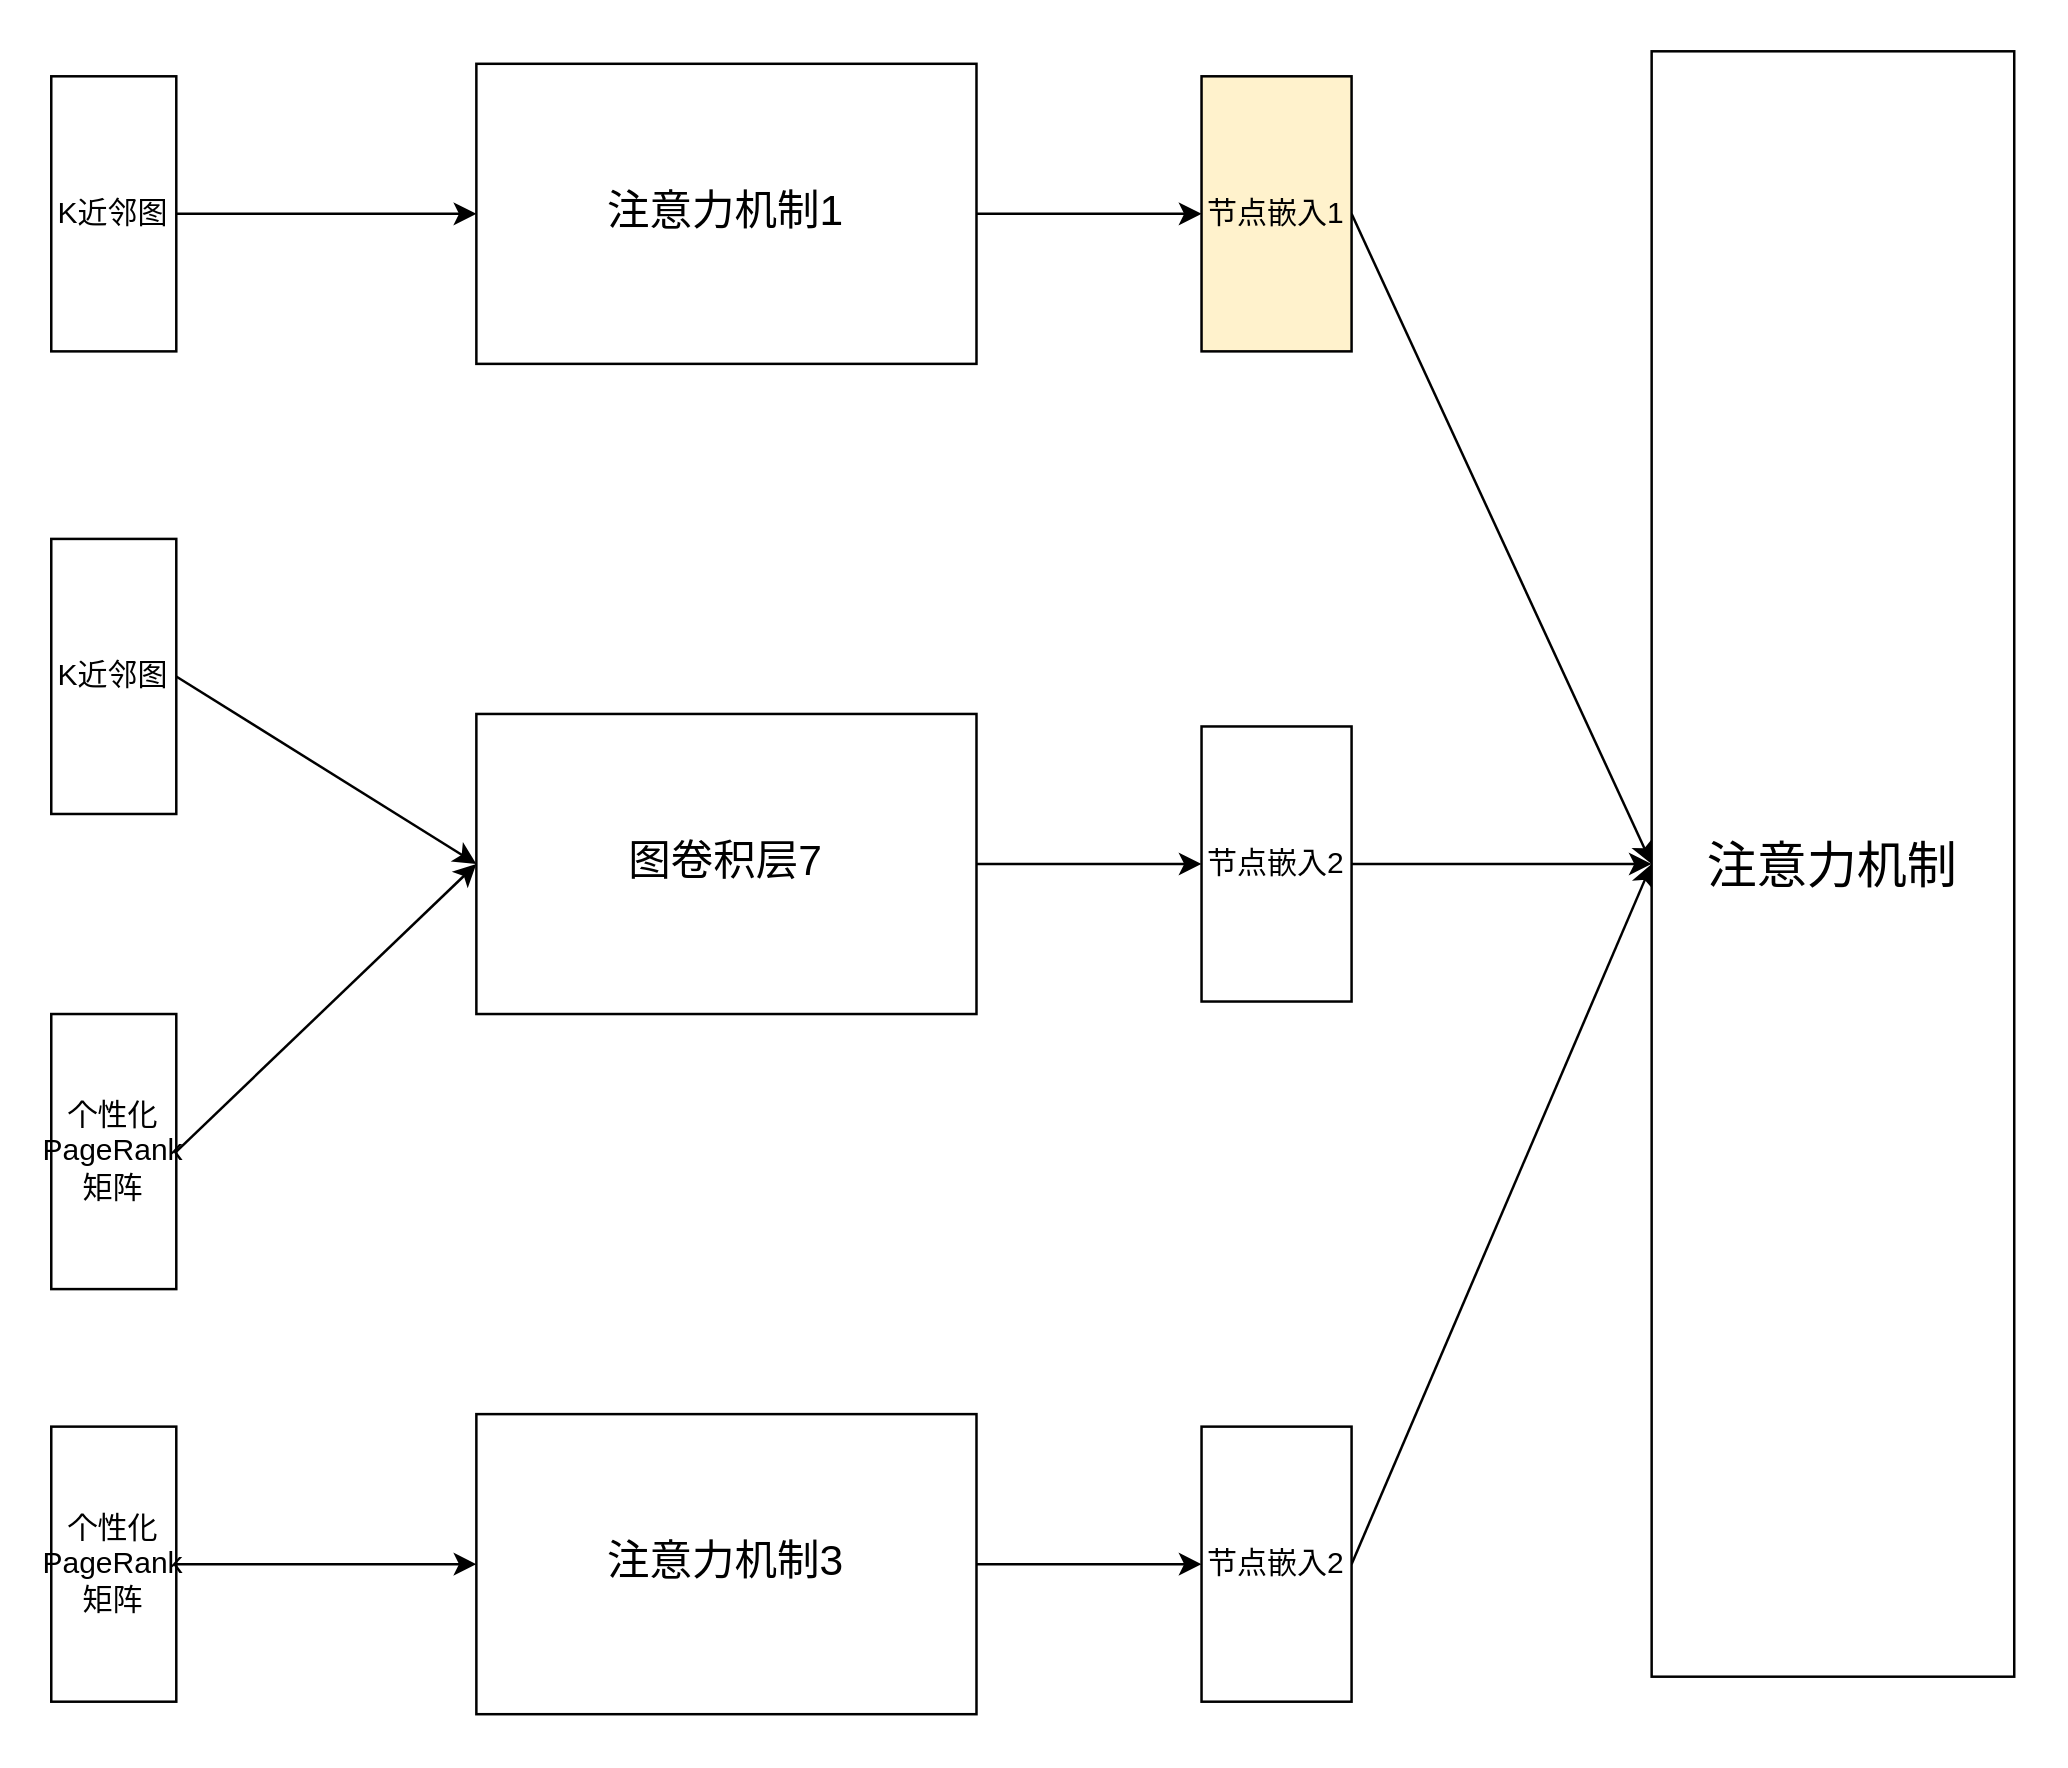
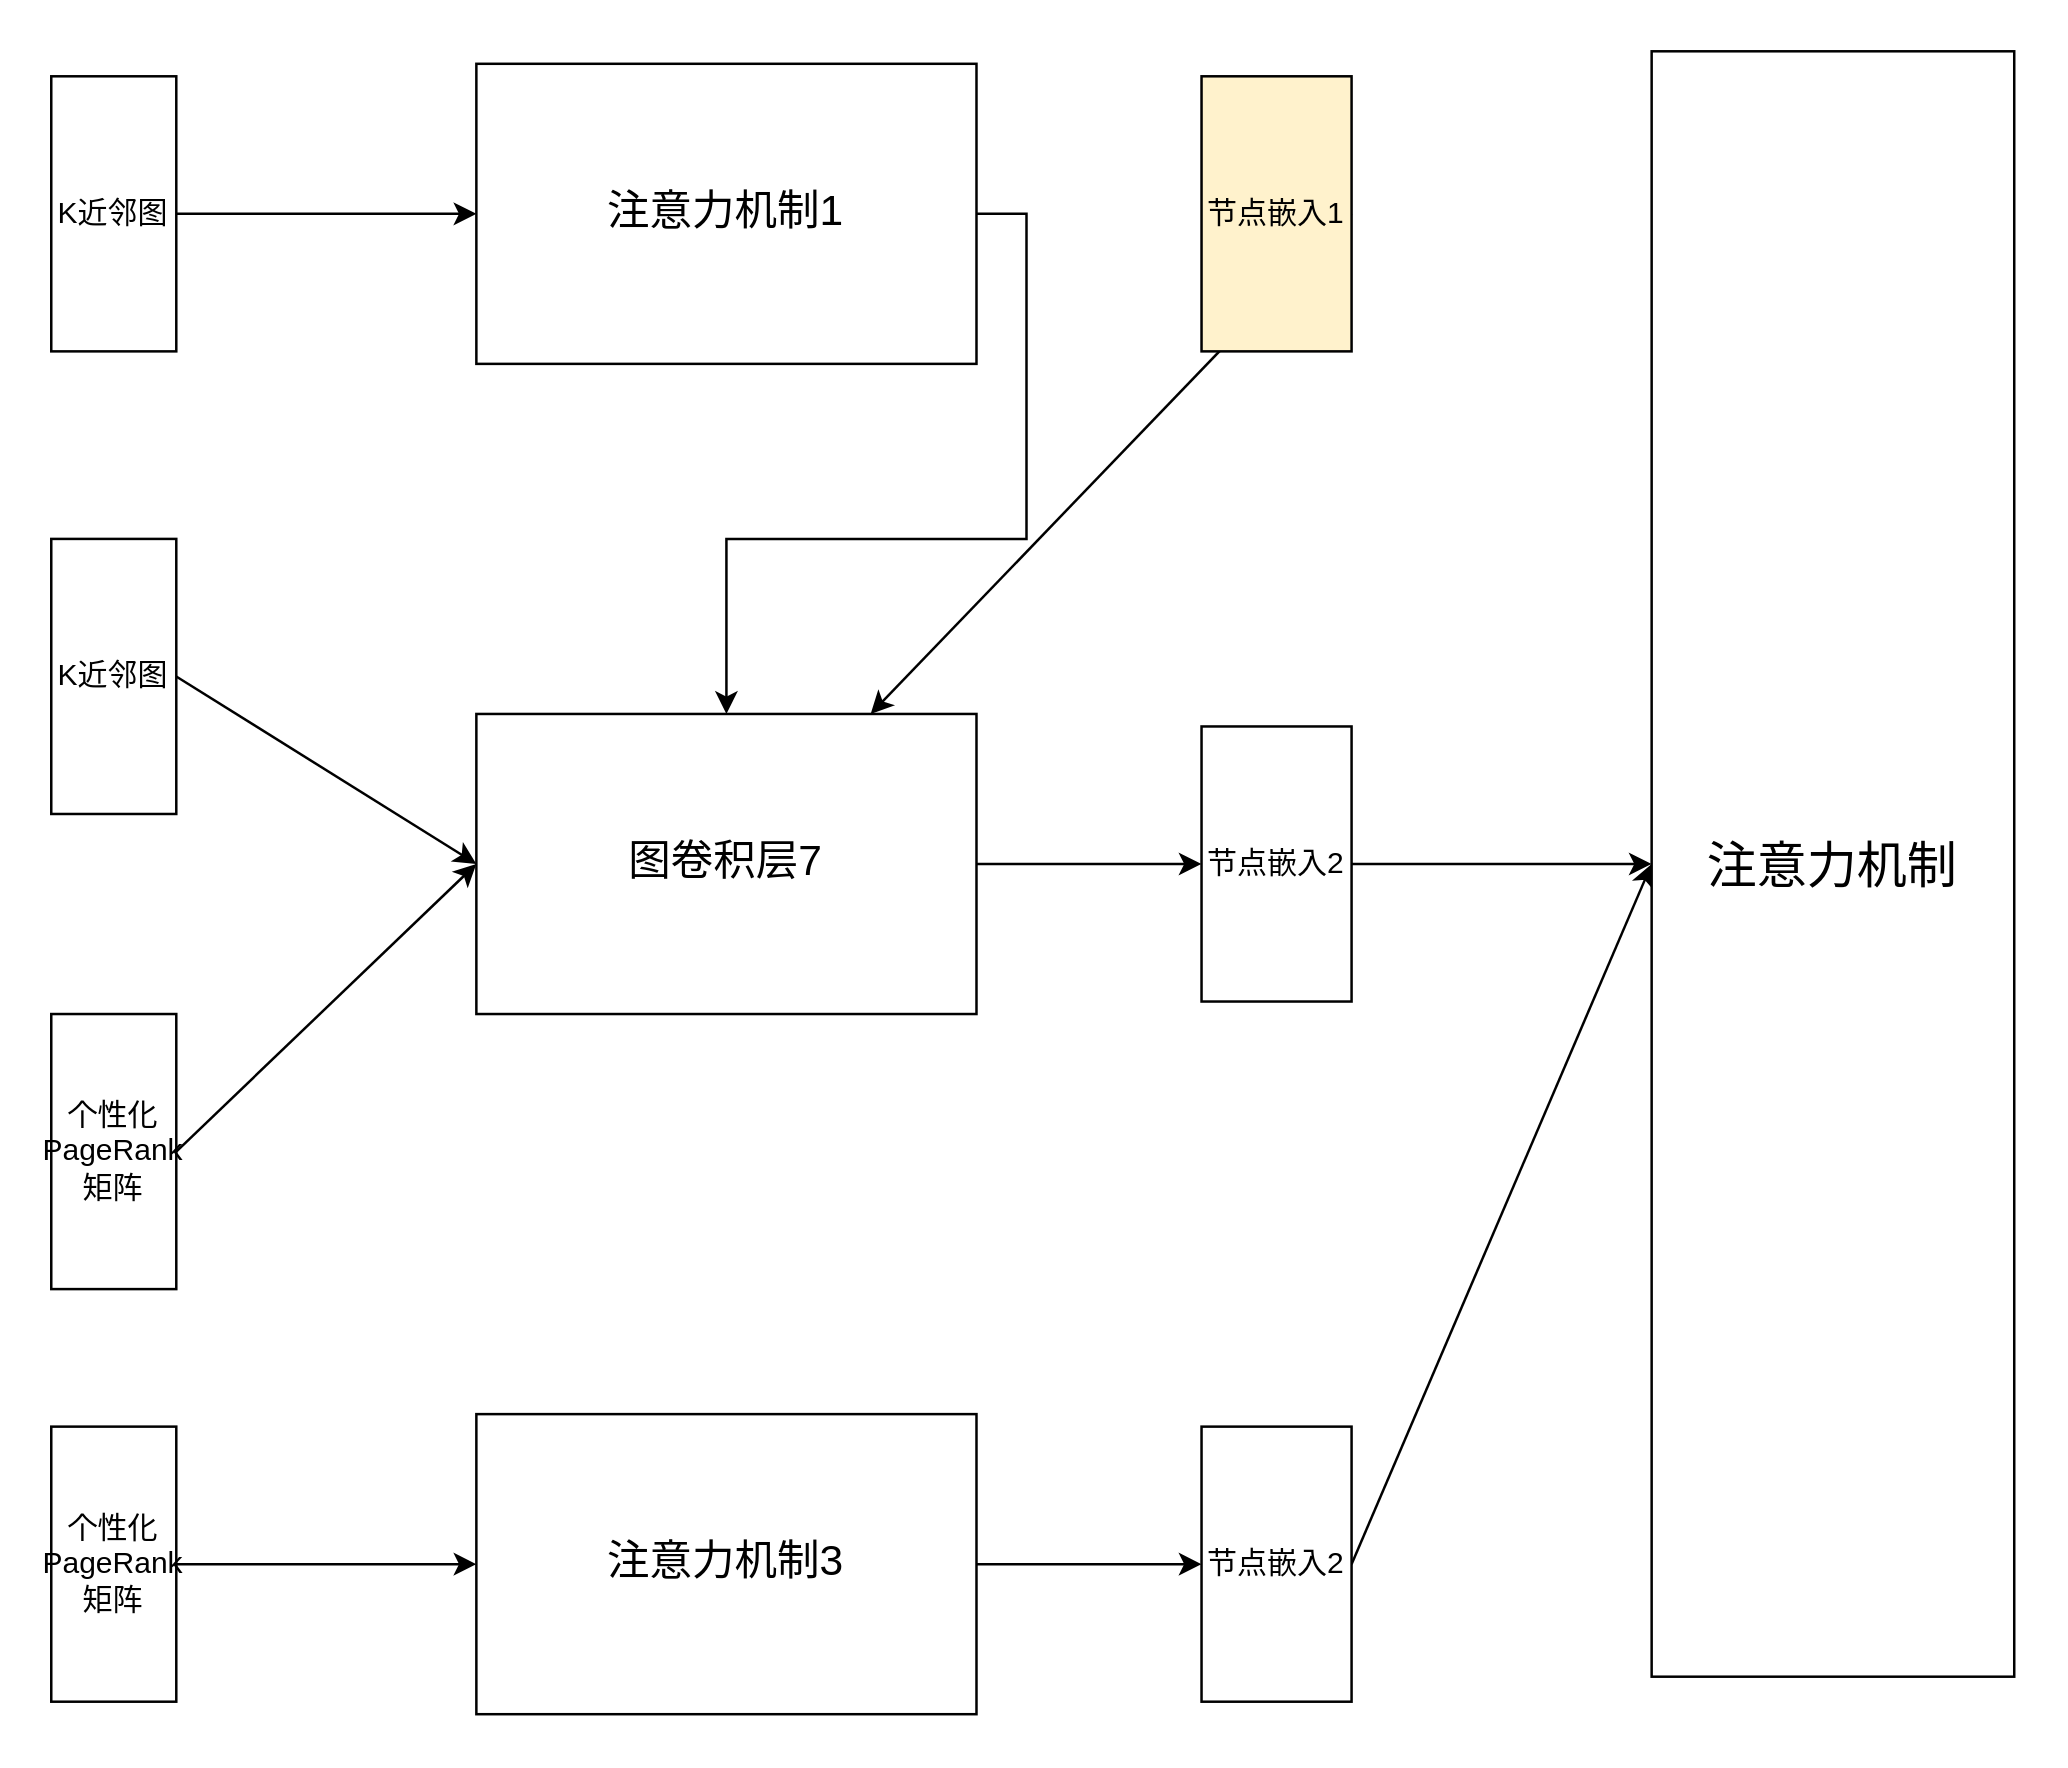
(1104, 214) -> (961, 539)
(1498, 531) -> (1051, 526)
